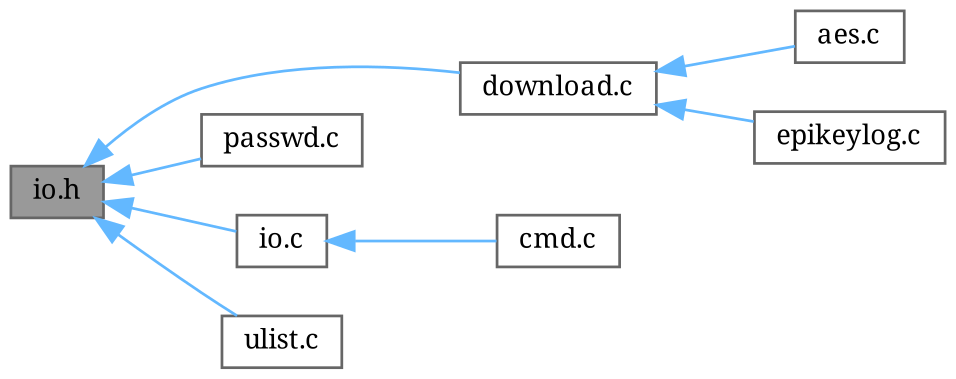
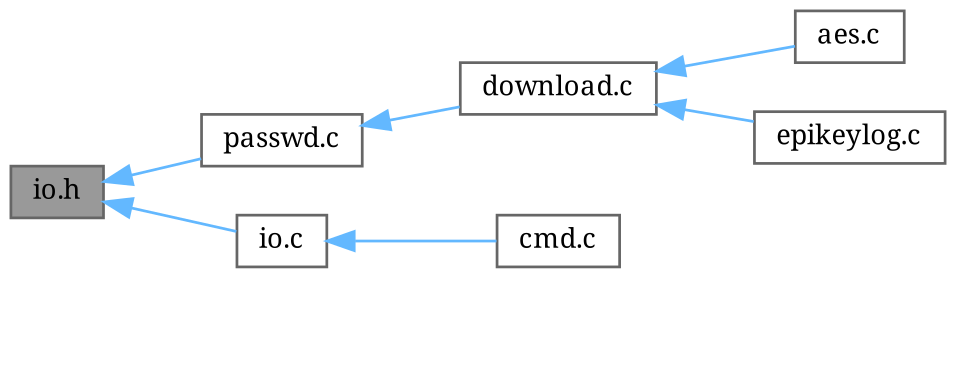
(273, 73) -> (425, 114)
(282, 342) -> none
